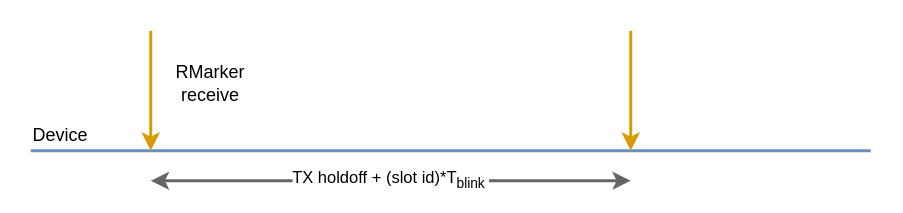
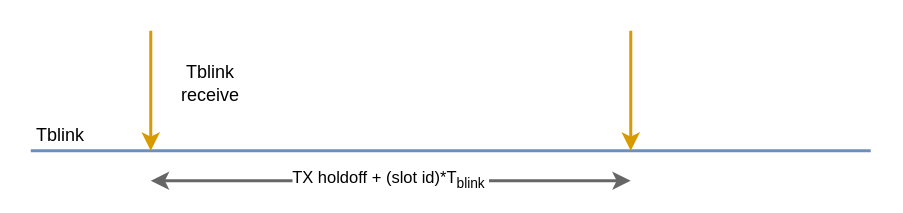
(211, 83) -> (211, 83)
(61, 136) -> (61, 136)
